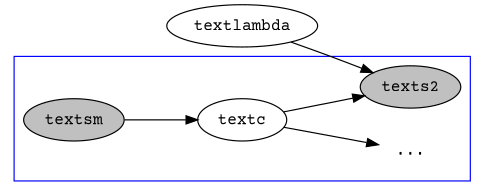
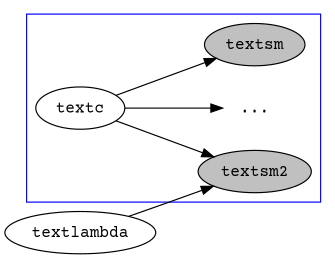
(411, 87) -> (255, 172)
(155, 120) -> (160, 79)
